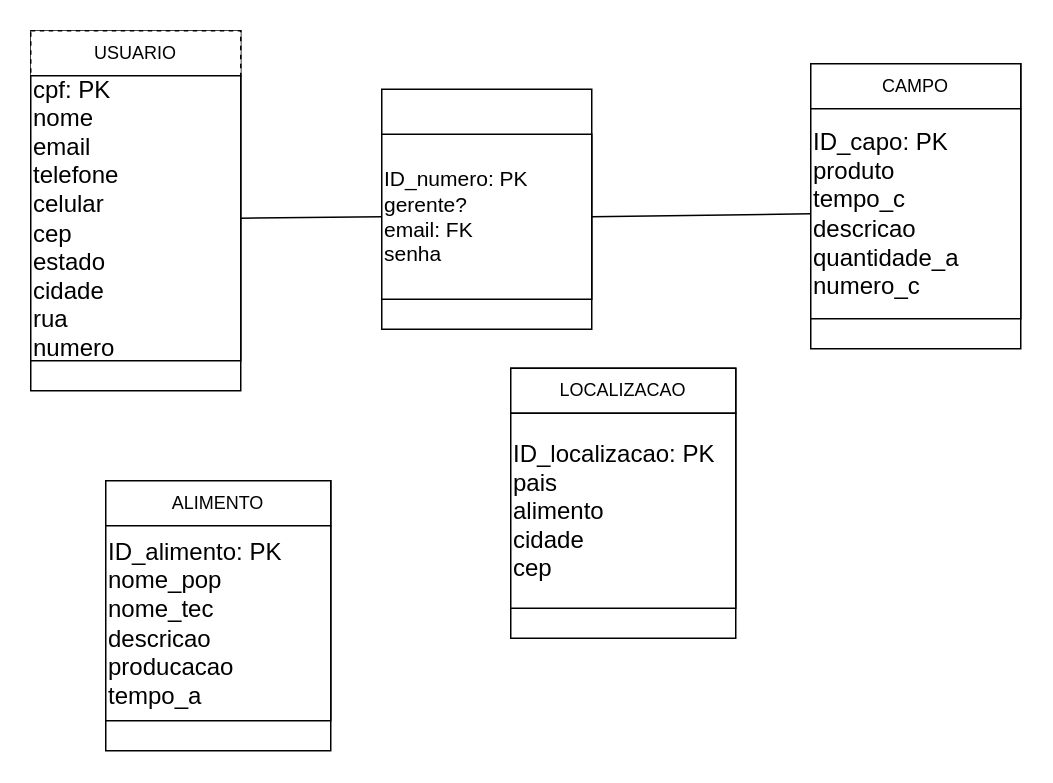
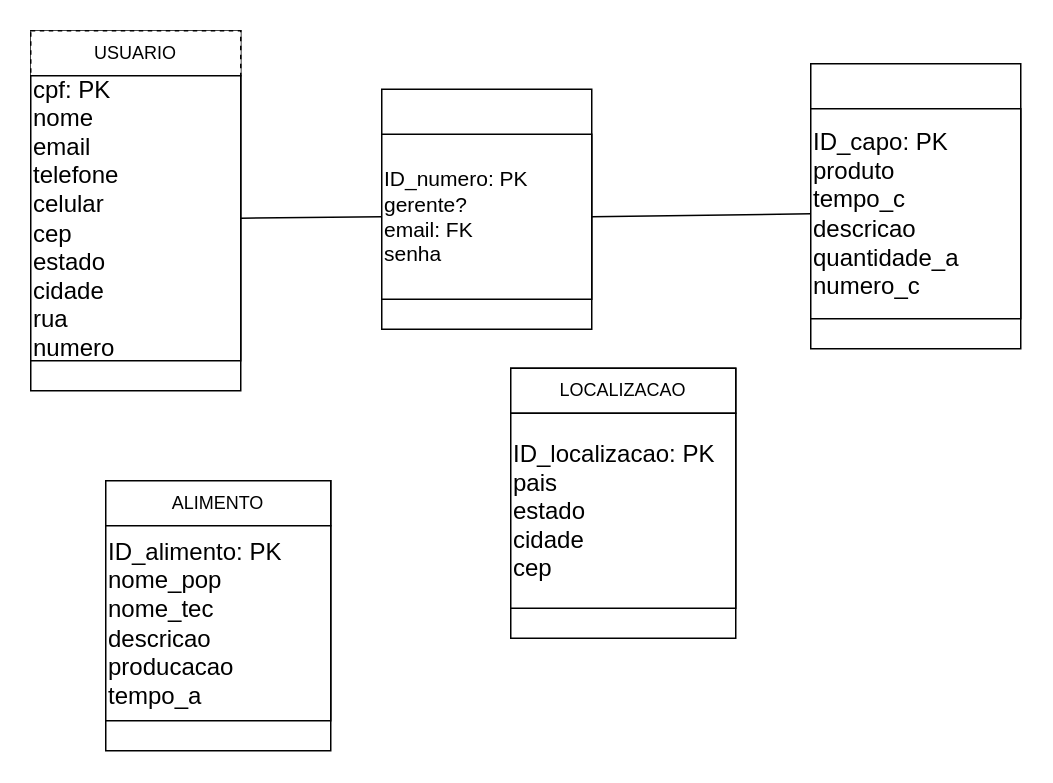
(916, 86) -> none
(593, 511) -> (593, 511)
